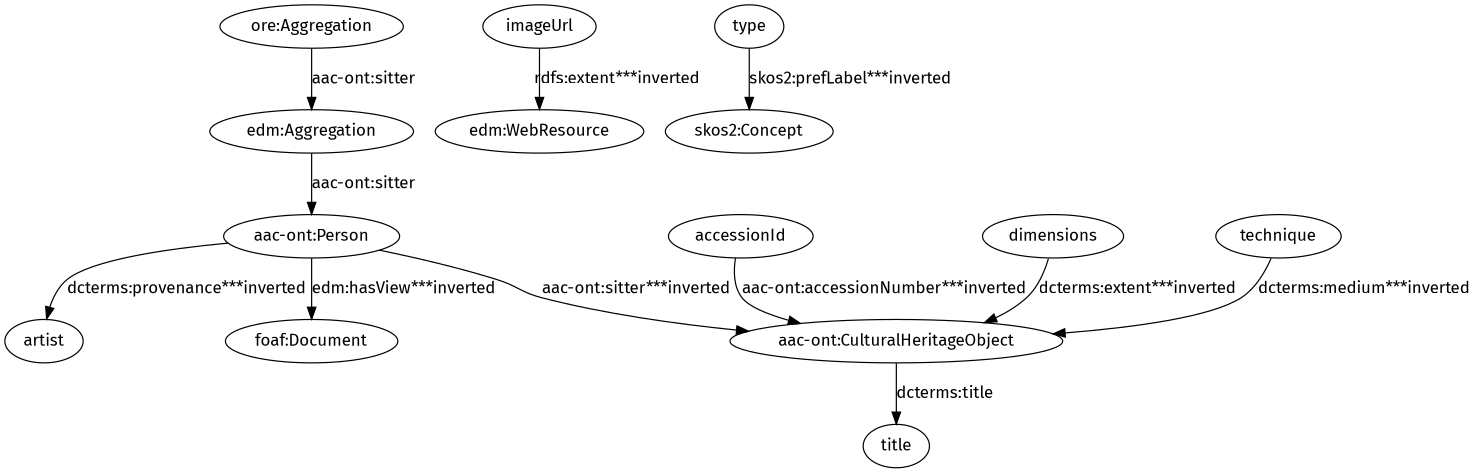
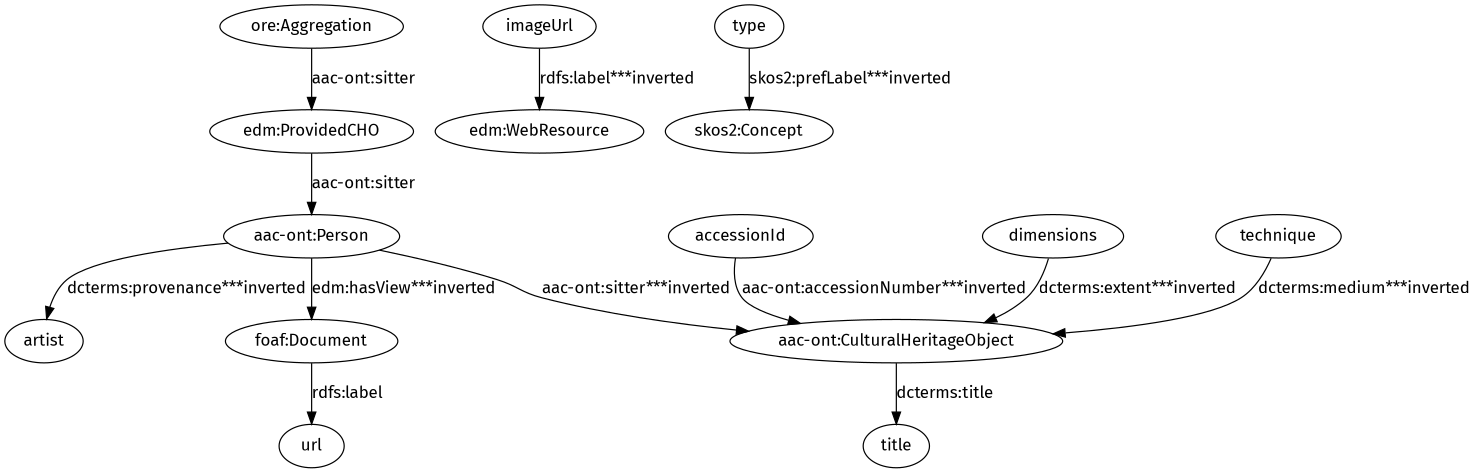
(617, 79) -> (617, 79)
(312, 131) -> (312, 131)
none -> (312, 446)
